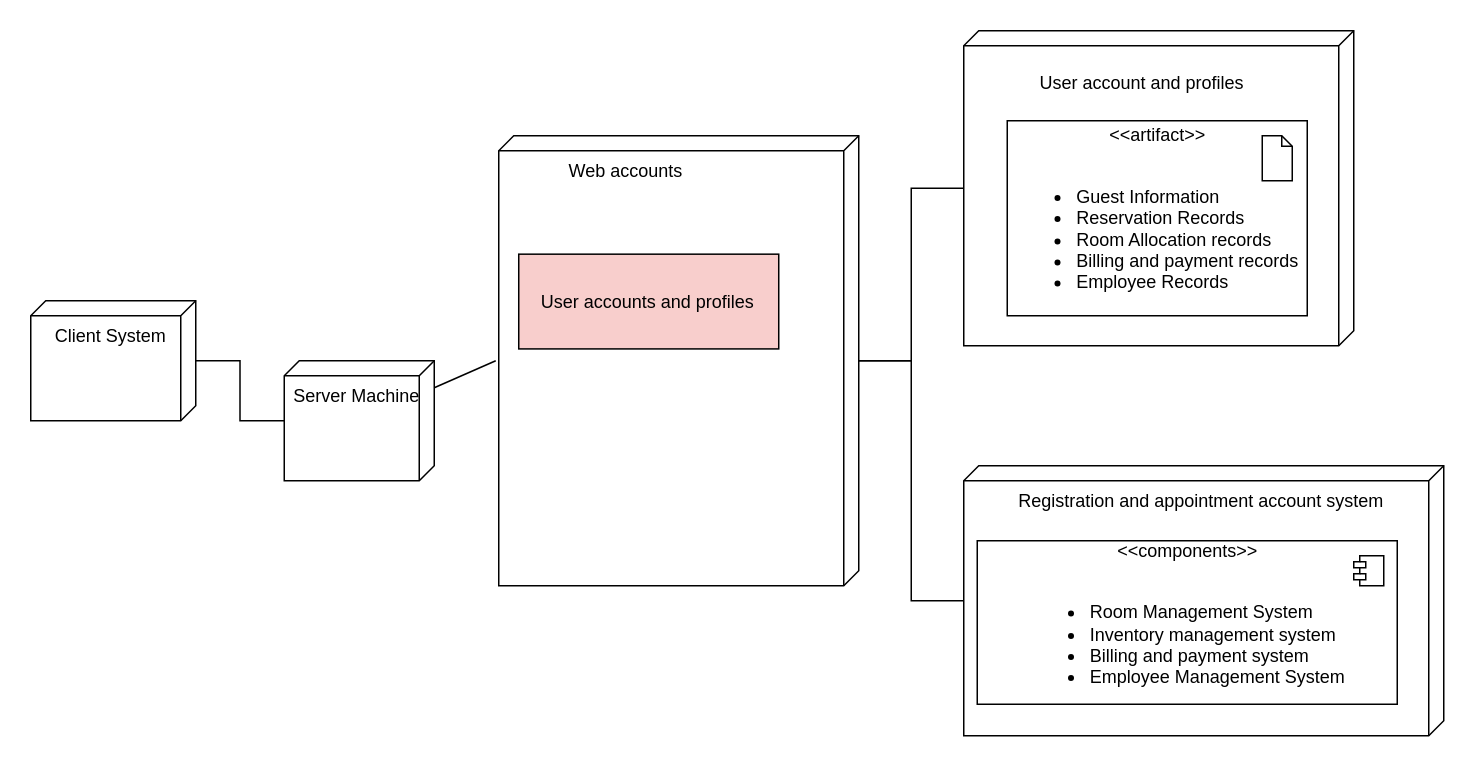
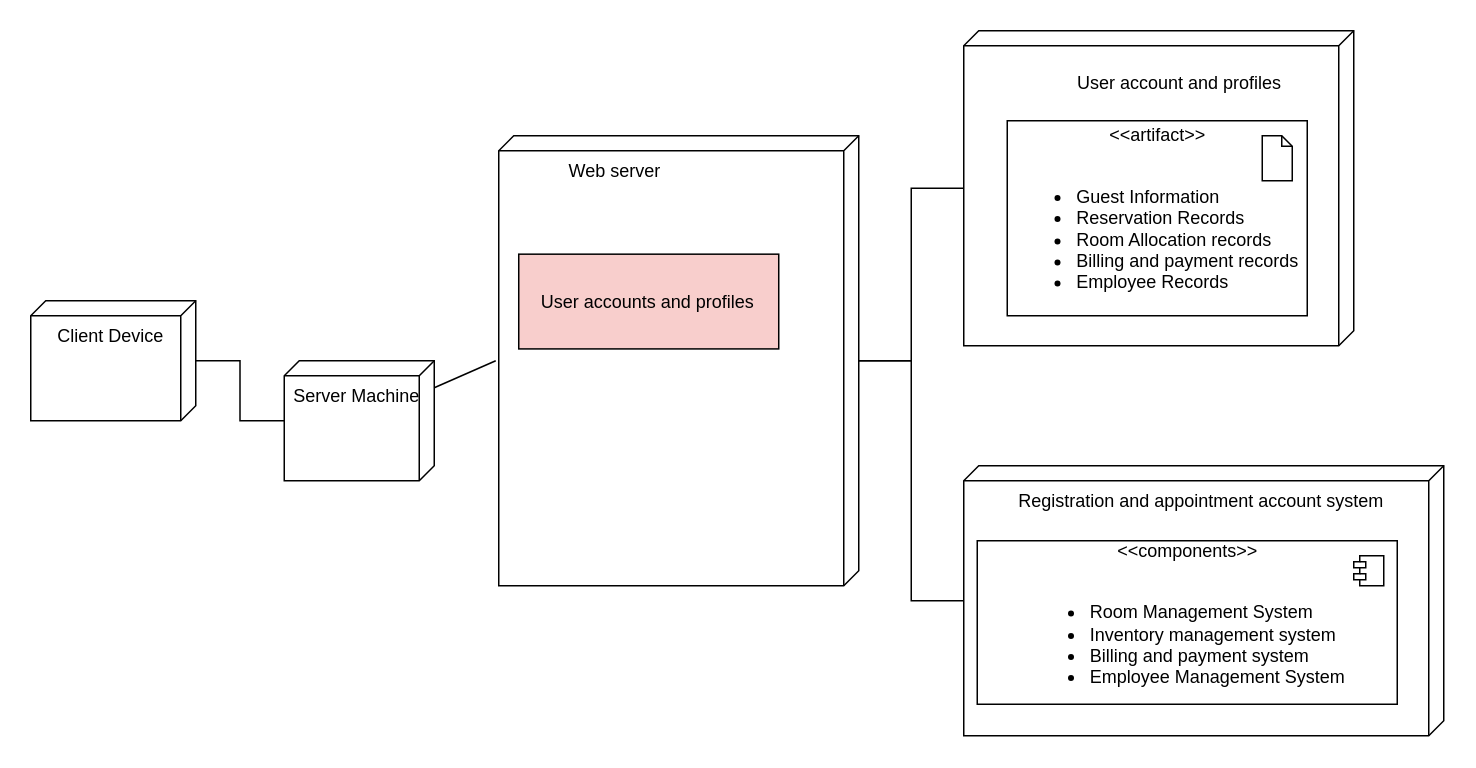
(1142, 83) -> (1180, 83)
(567, 172) -> (557, 172)
(111, 337) -> (111, 337)
